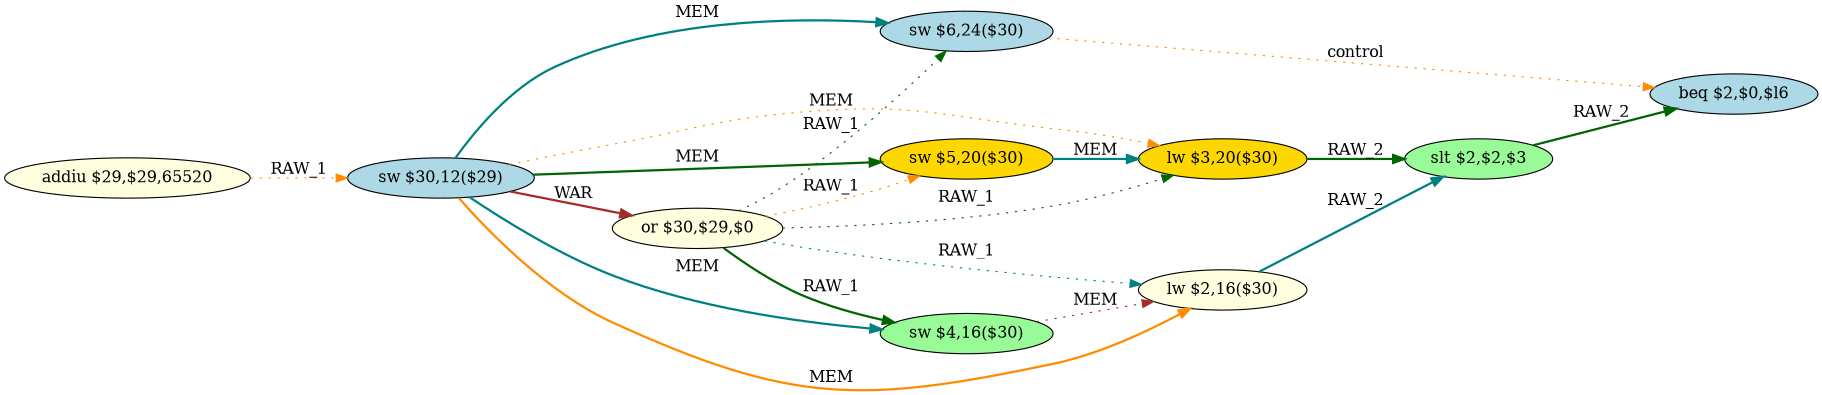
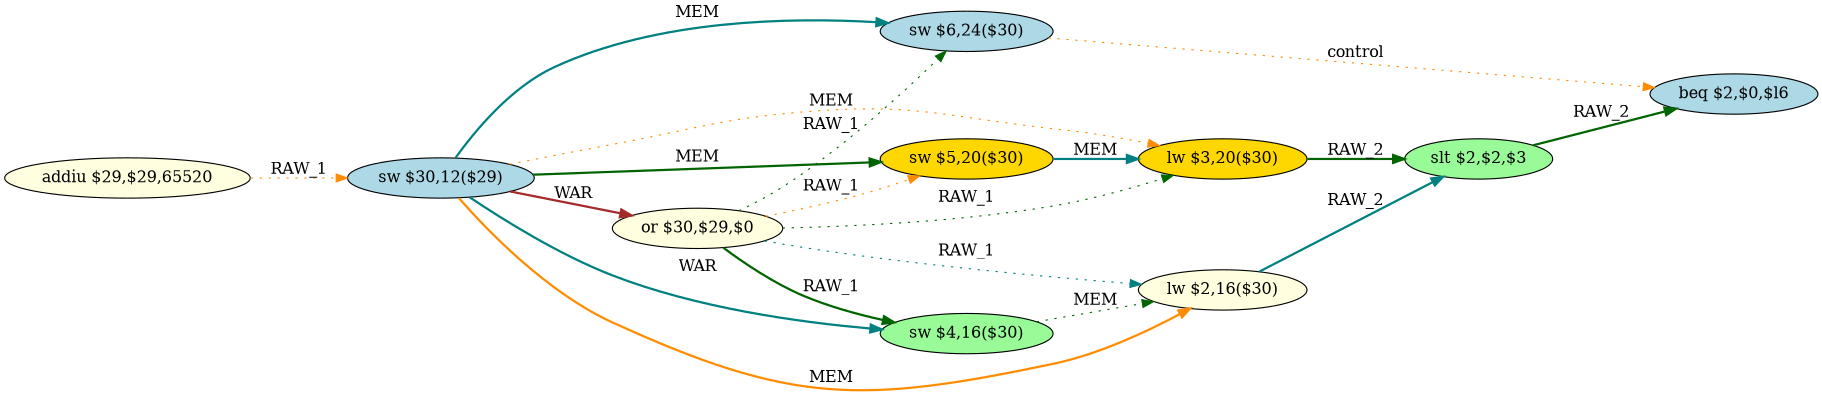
(698, 267) -> (698, 267)
(1089, 313) -> (1089, 313)
